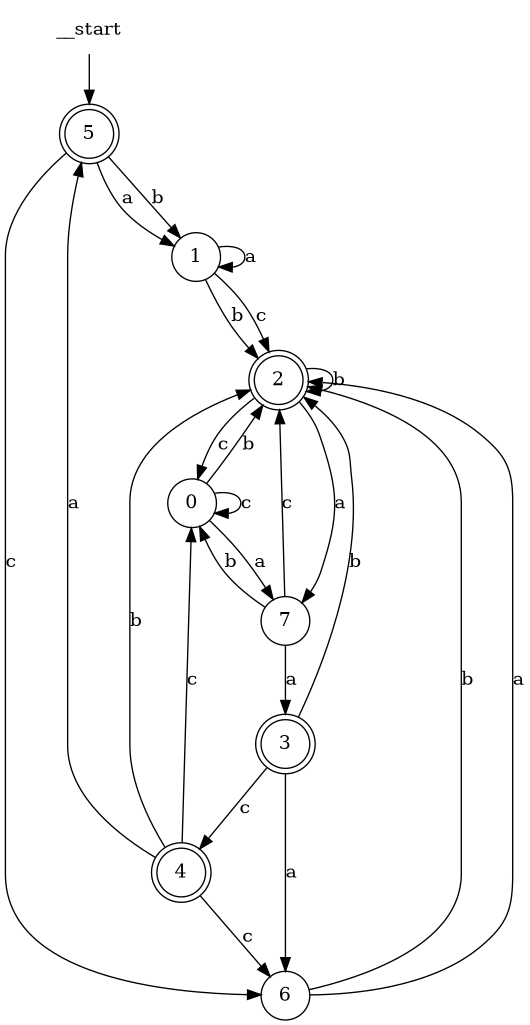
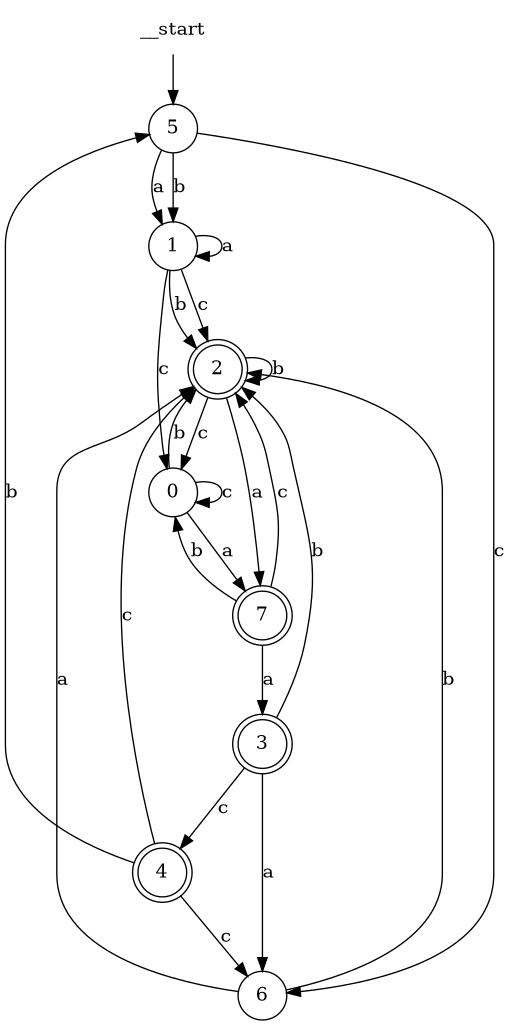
(89, 134) -> (173, 129)
(74, 503) -> (12, 492)
(137, 621) -> (127, 616)
(285, 621) -> (262, 616)
(187, 692) -> (158, 362)
